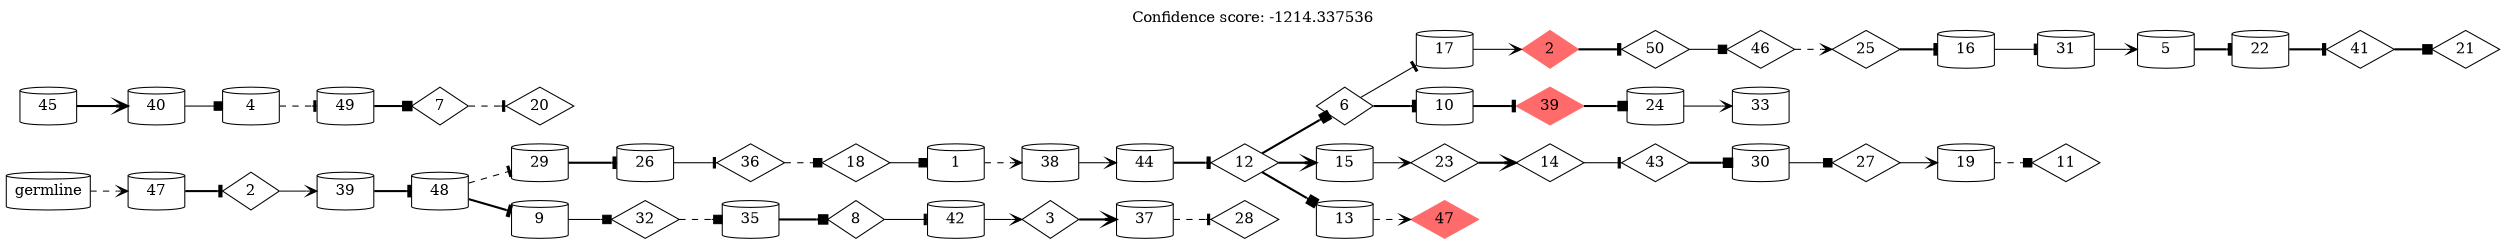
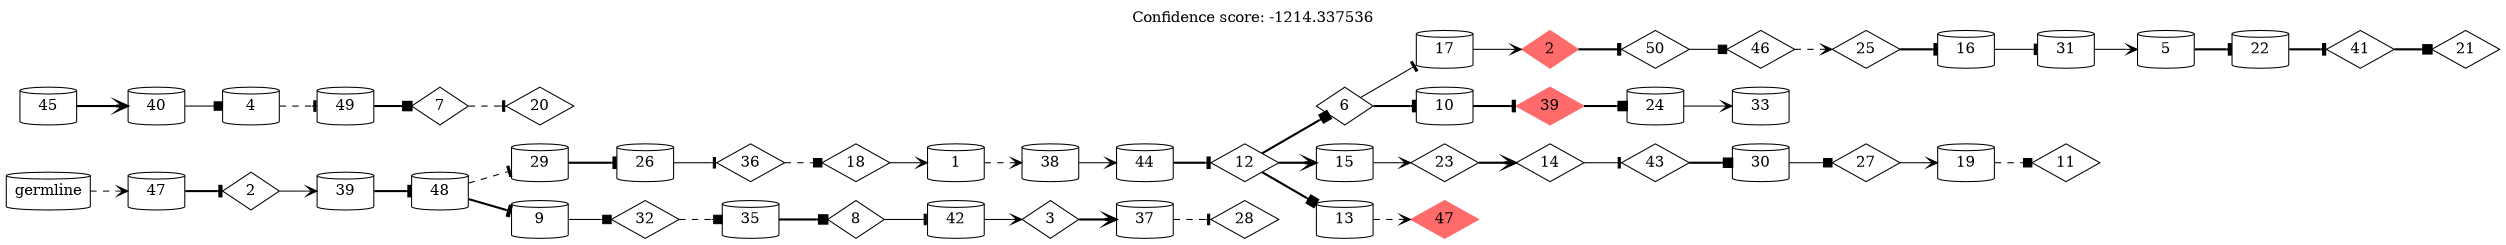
(903, 163) -> (903, 163)
